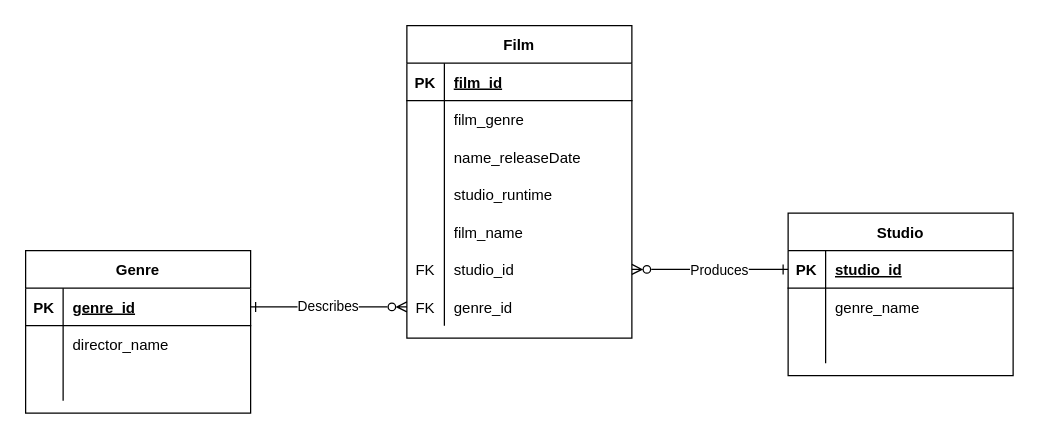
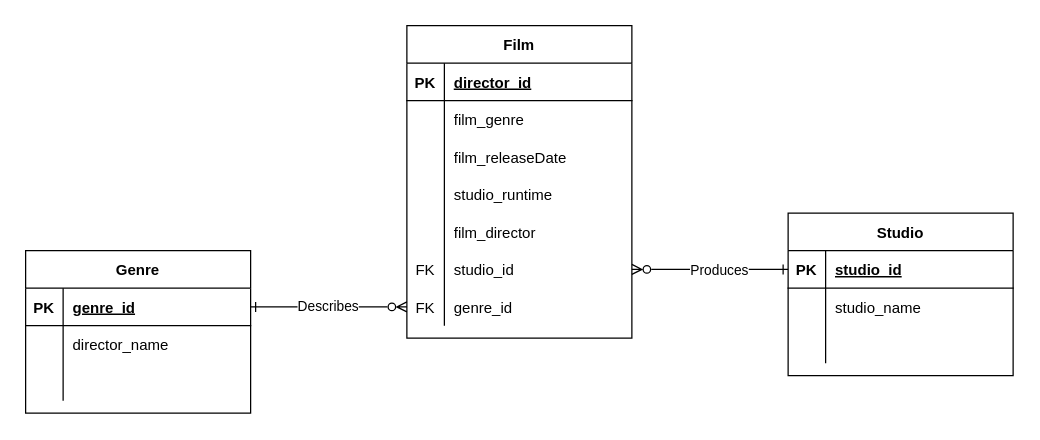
(477, 83) -> (496, 83)
(519, 158) -> (515, 158)
(488, 233) -> (503, 233)
(877, 308) -> (879, 308)
